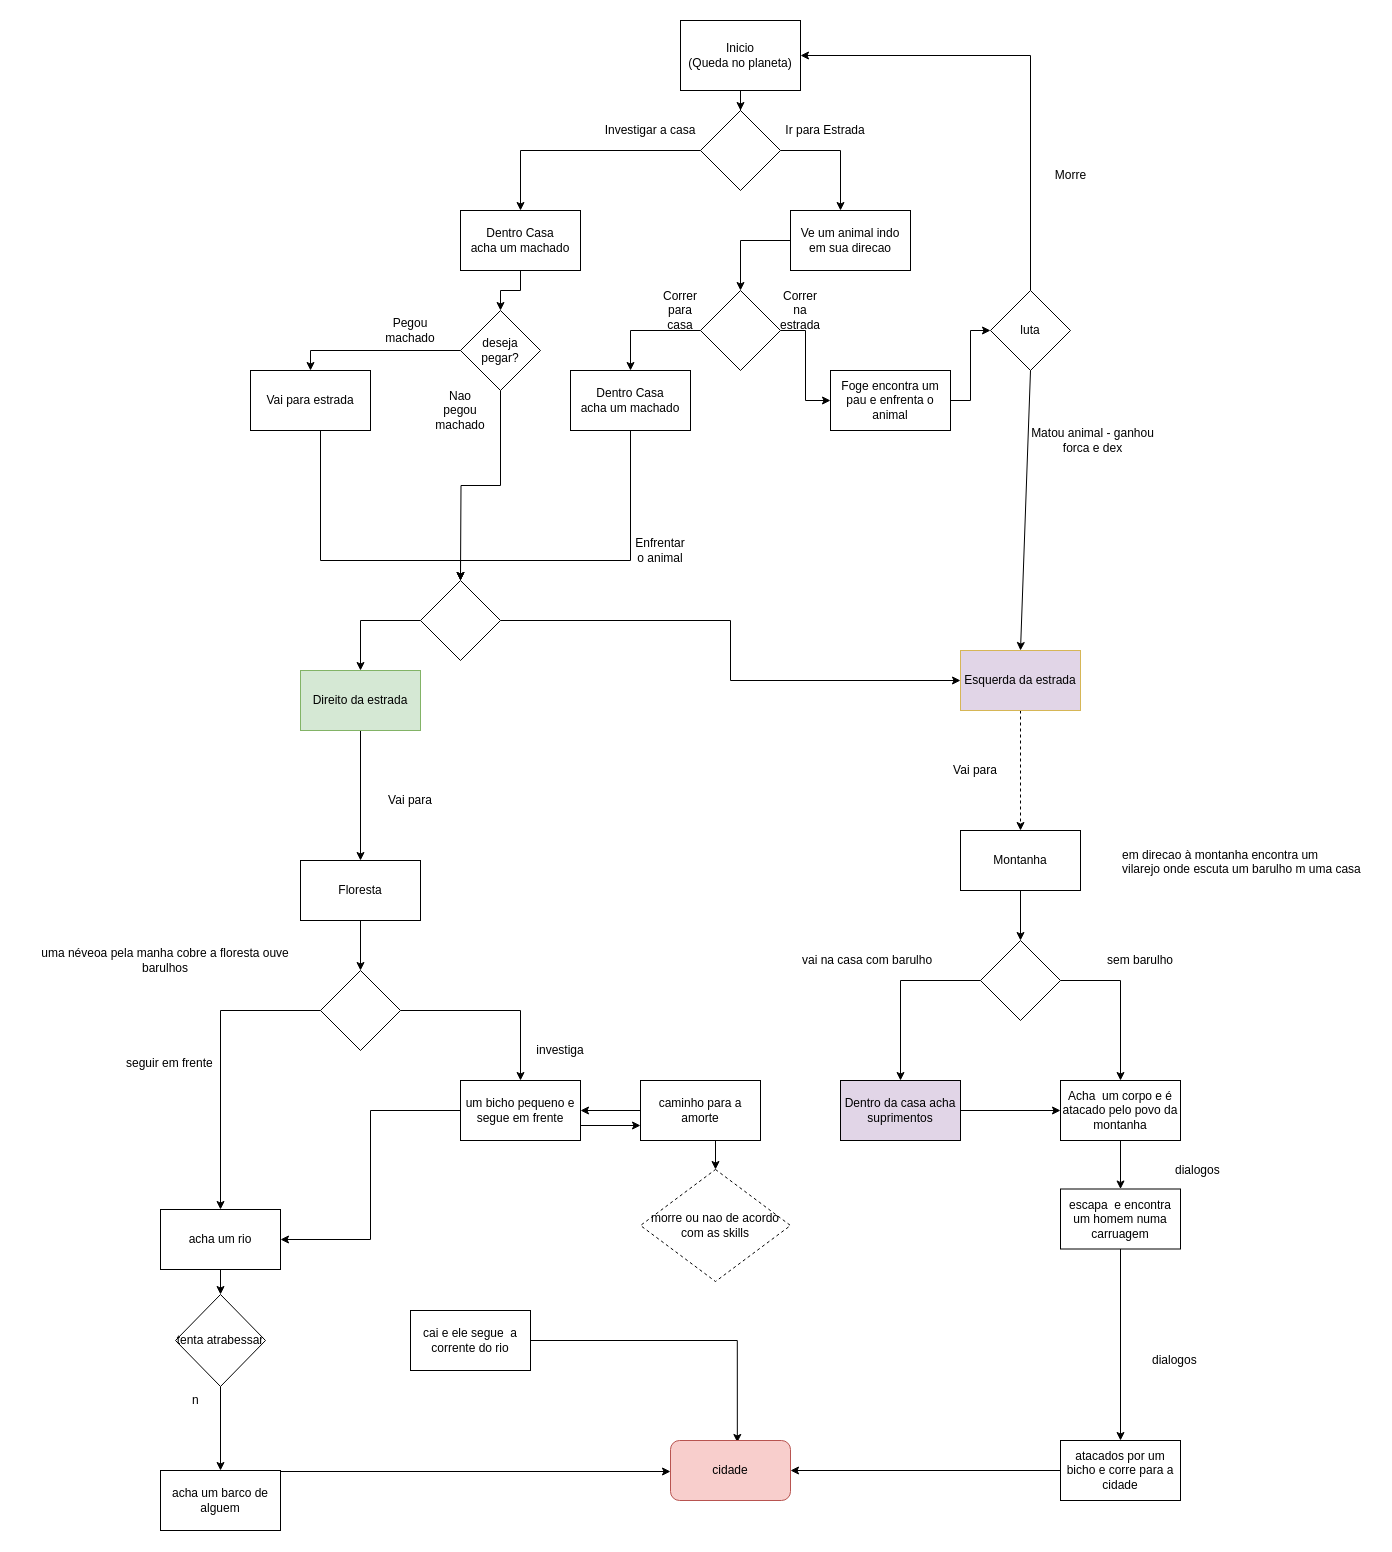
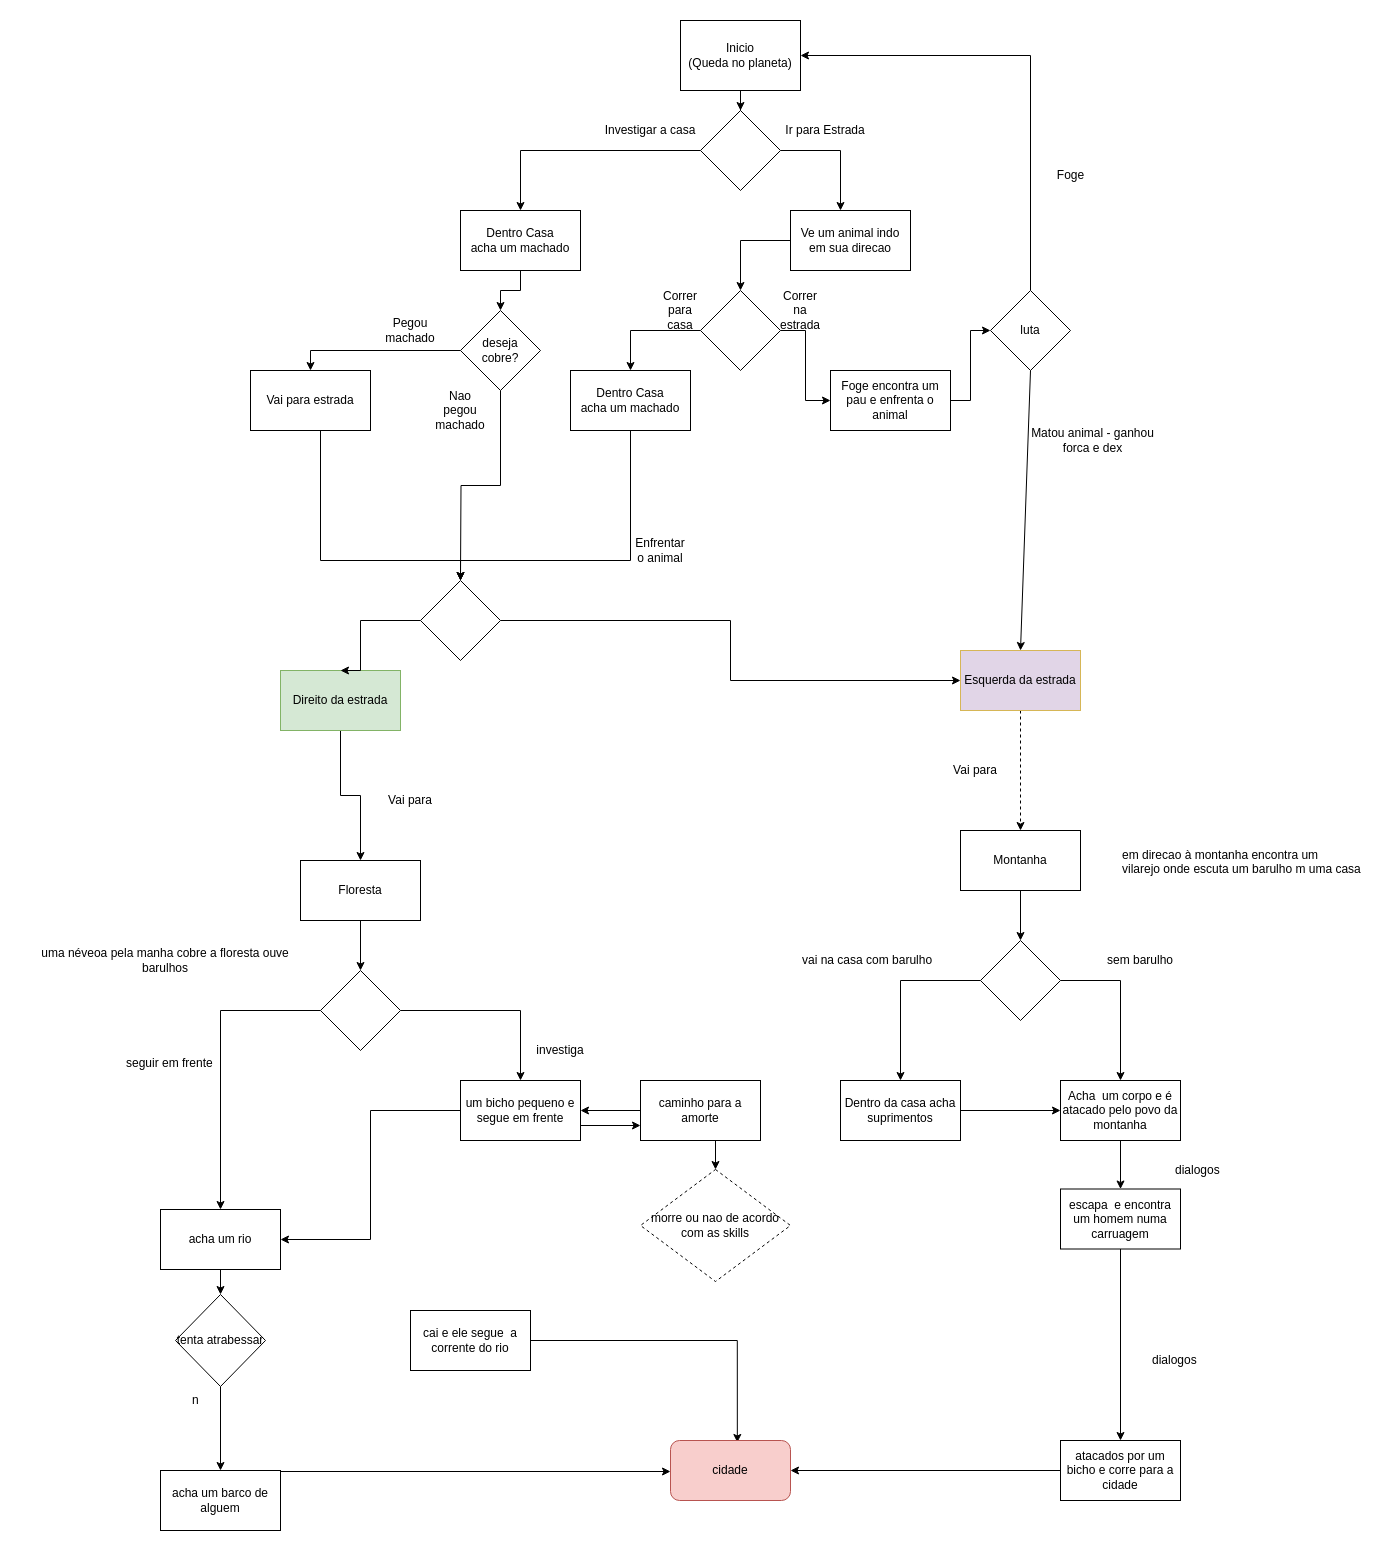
(1071, 176) -> (1071, 176)
(501, 351) -> (501, 351)
(361, 701) -> (341, 701)
(901, 1111) -> (901, 1111)
